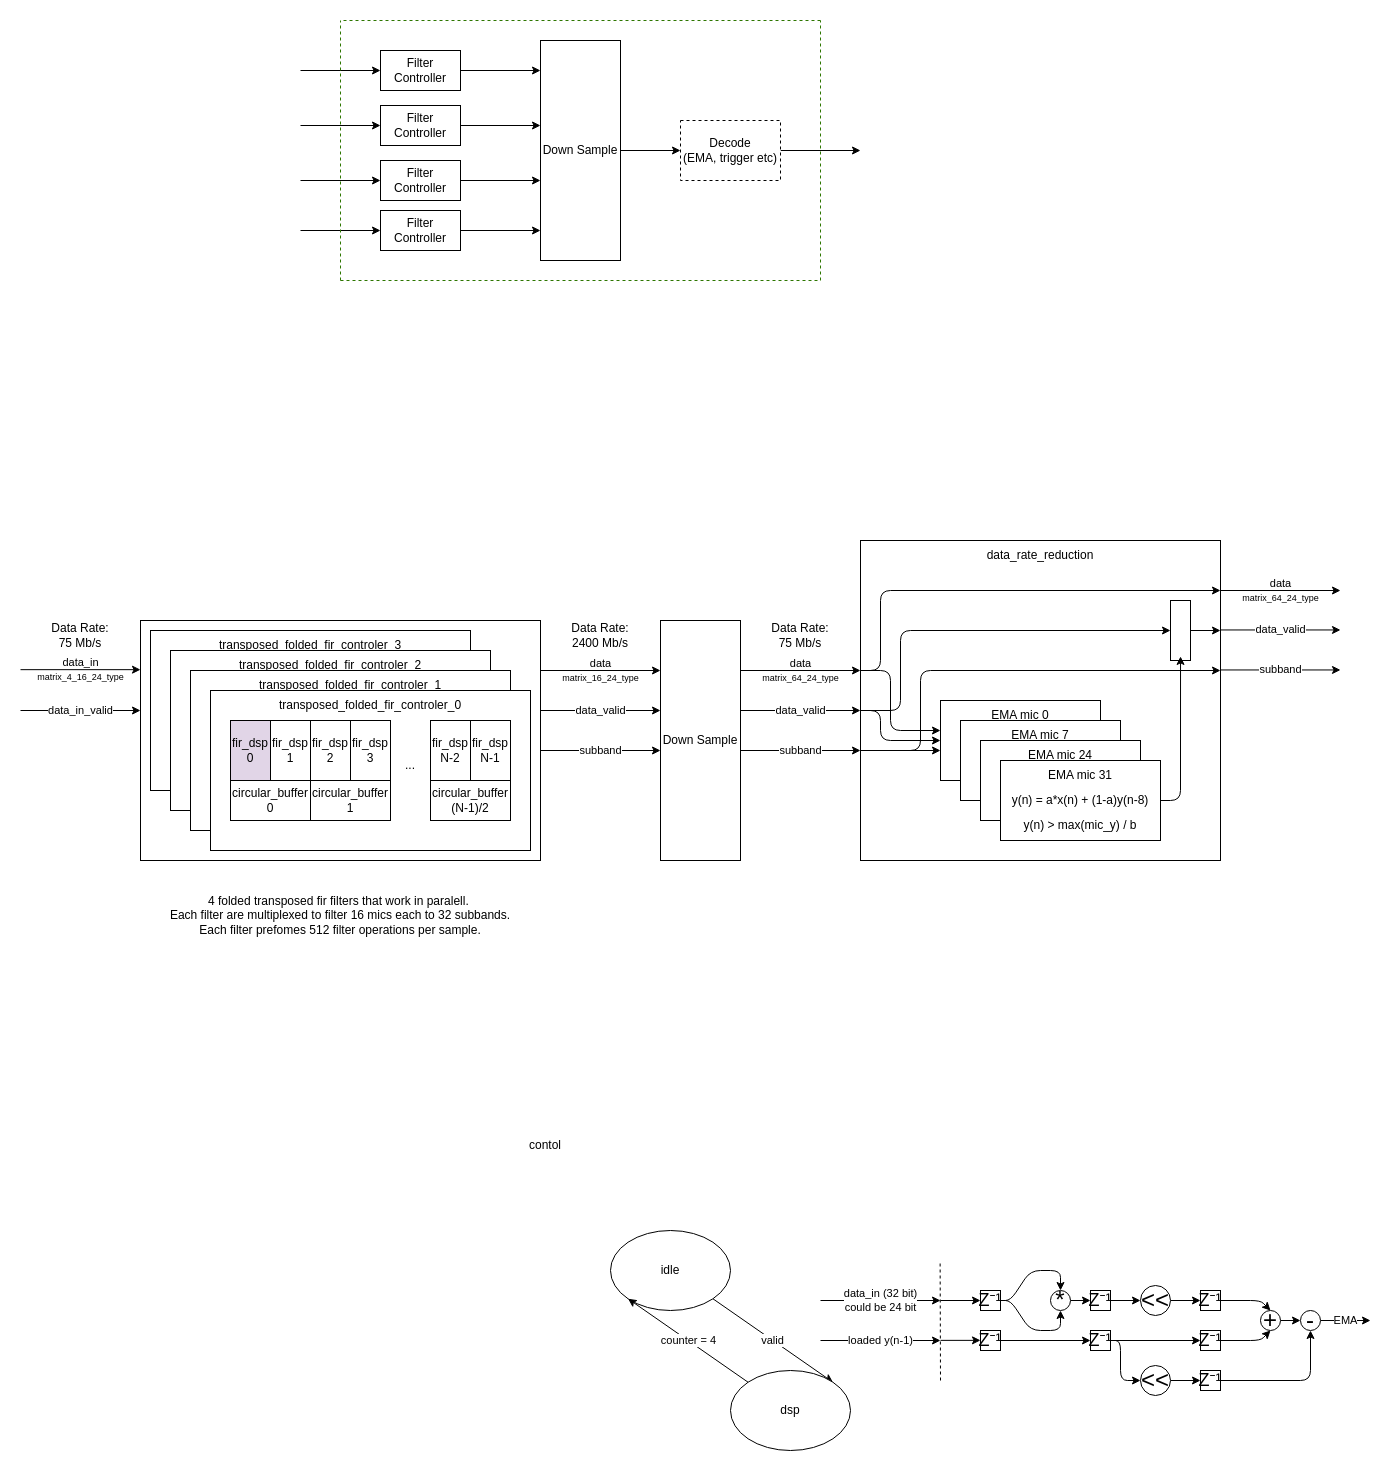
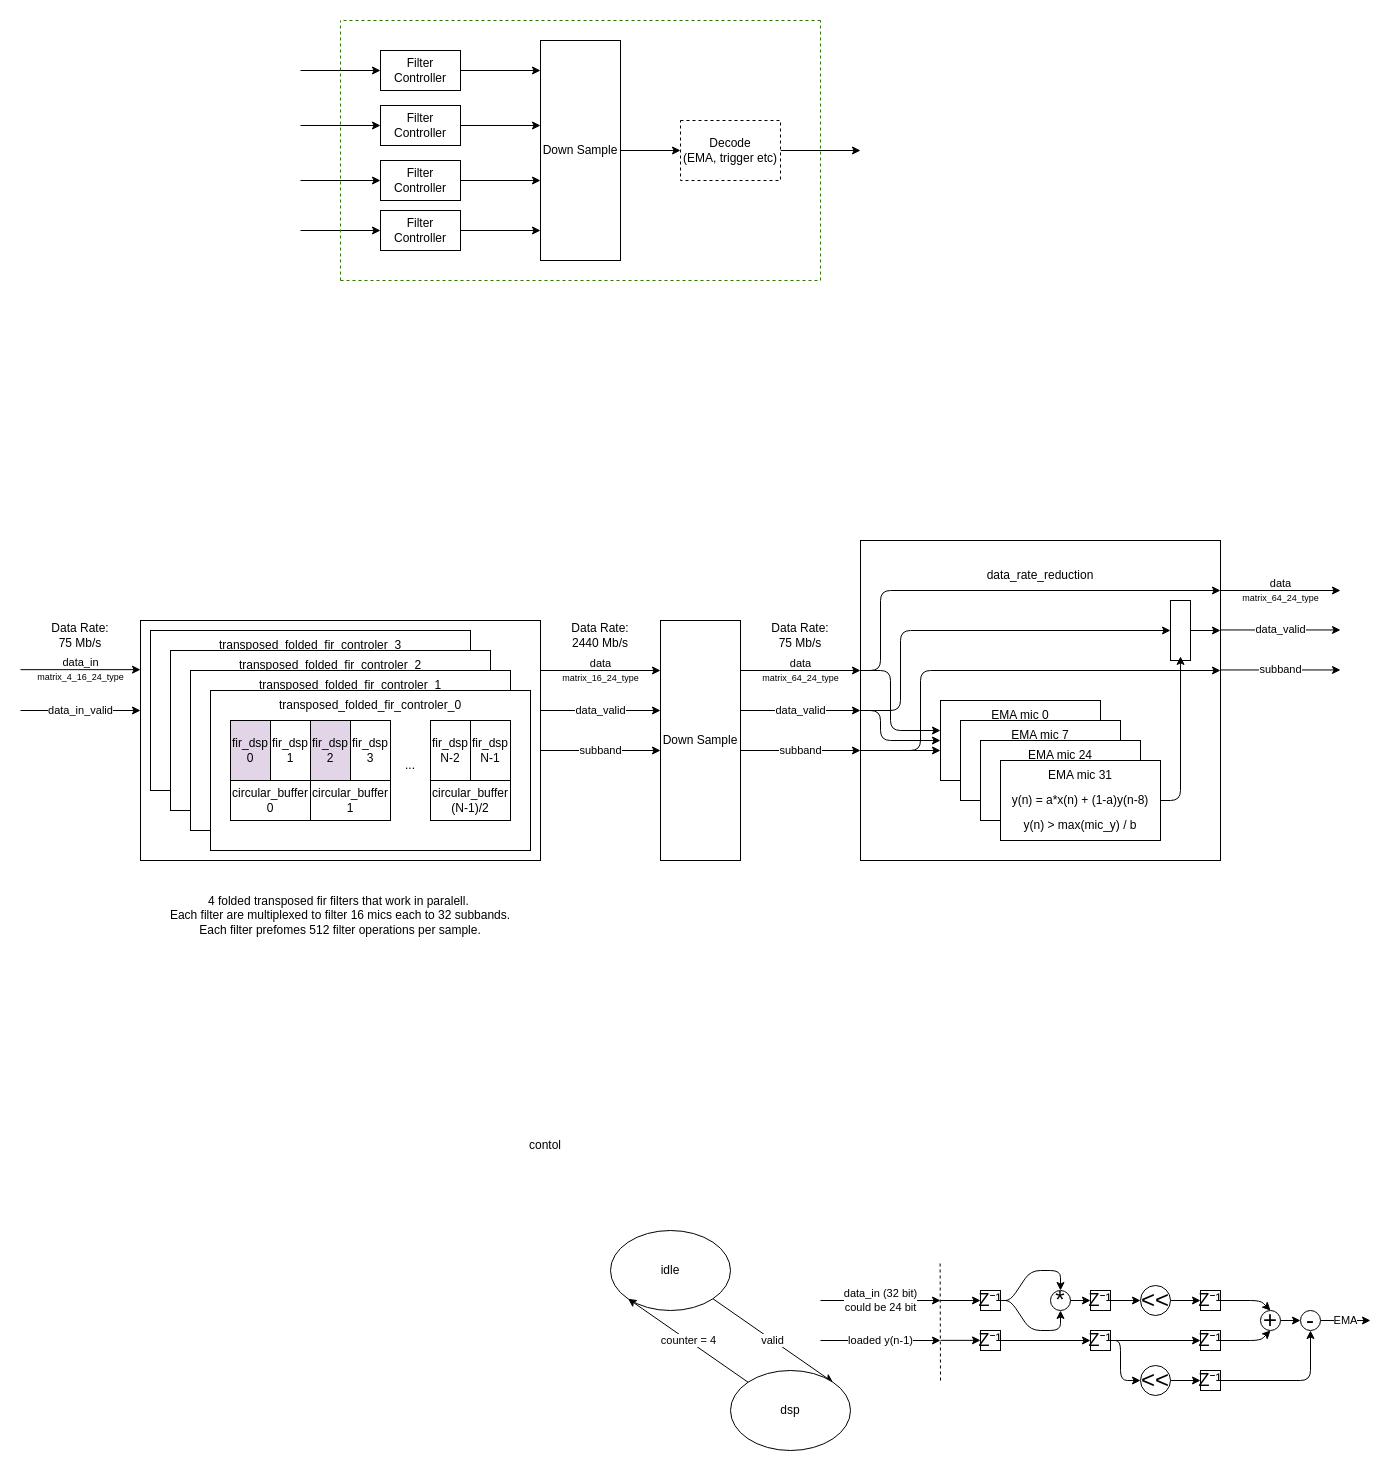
(1041, 556) -> (1041, 576)
(601, 636) -> (601, 636)
(331, 751) -> (331, 751)
